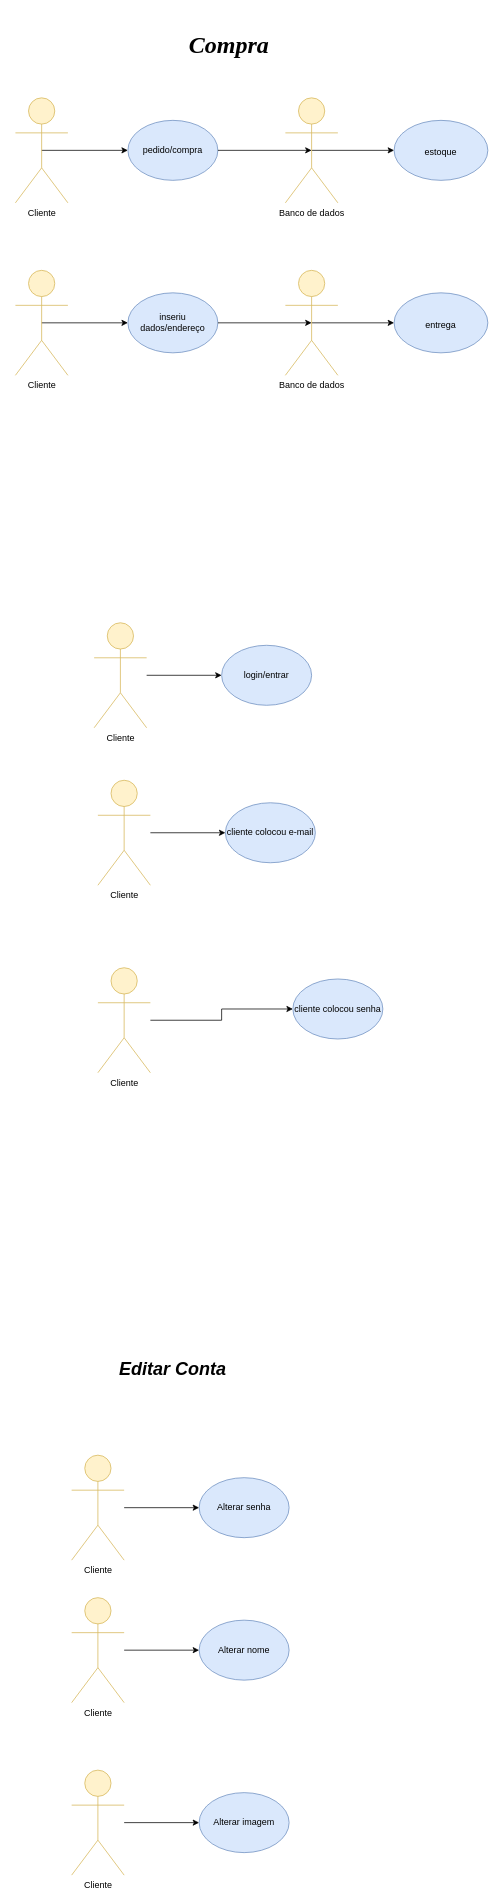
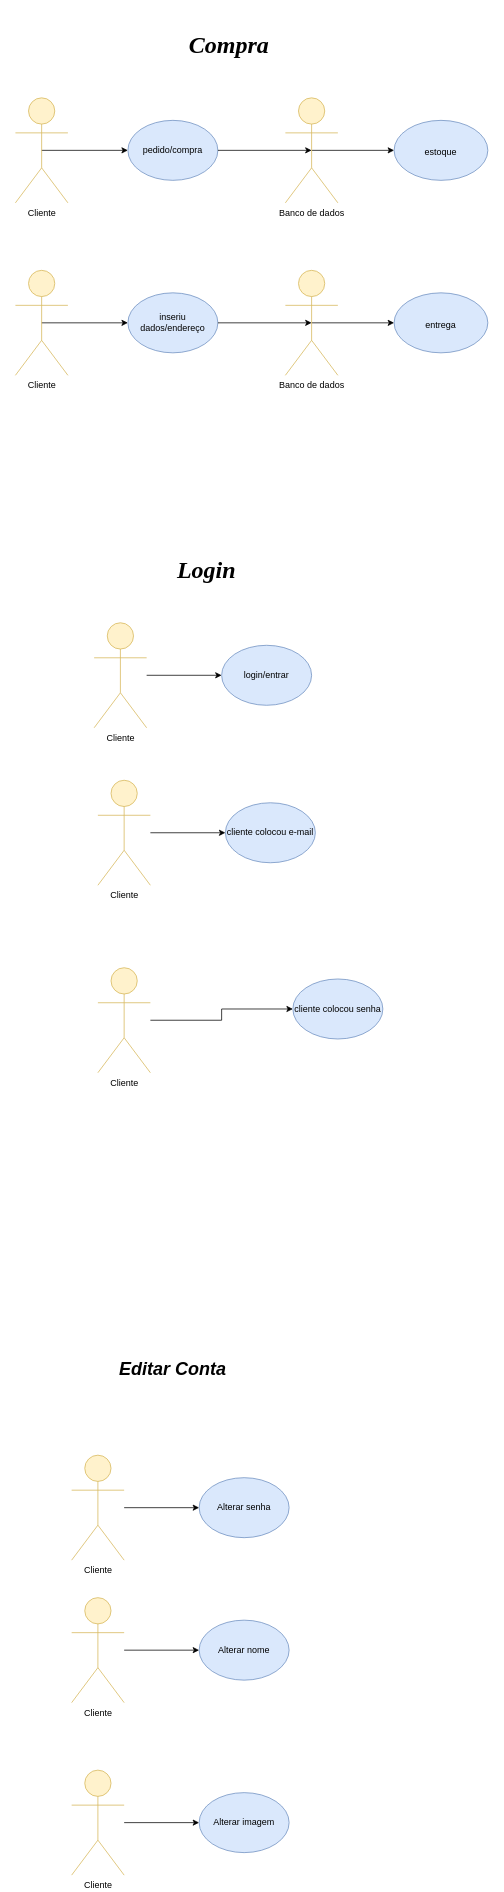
none -> (207, 570)
